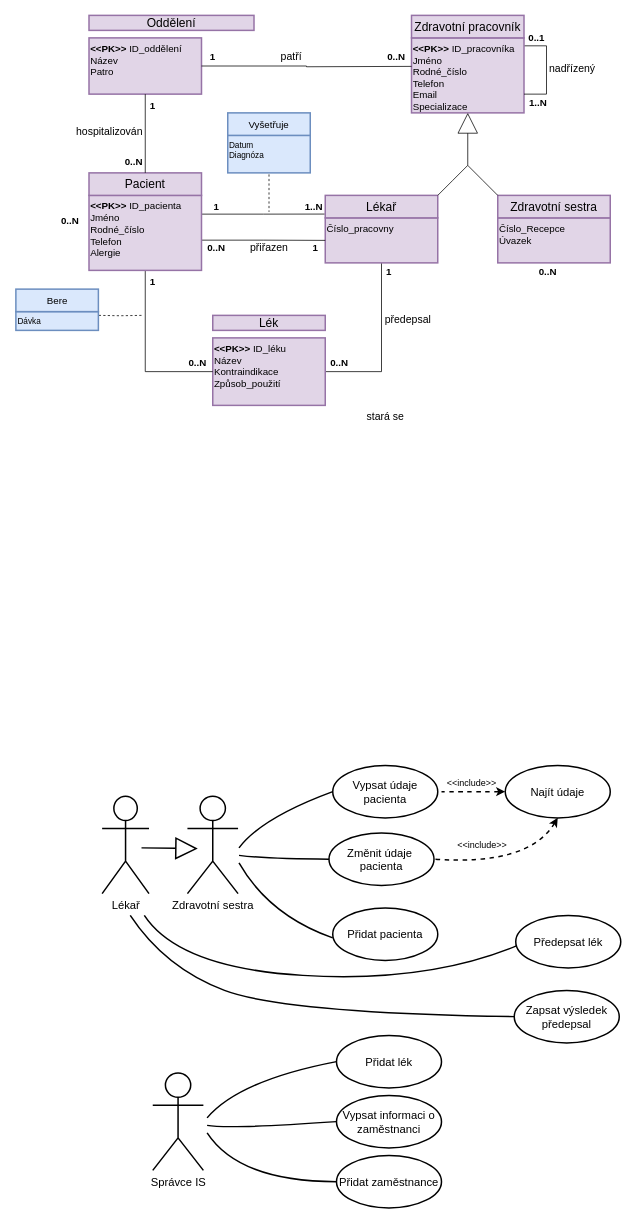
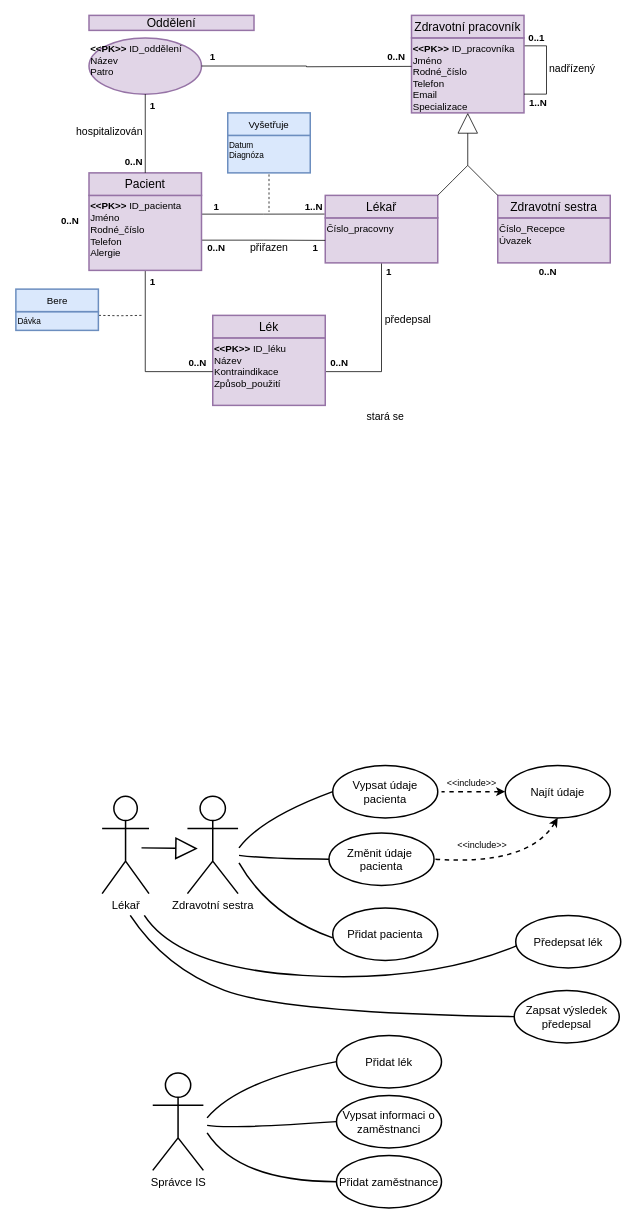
(291, 57) -> none
(145, 66) -> (145, 66)
(269, 323) -> (269, 327)
